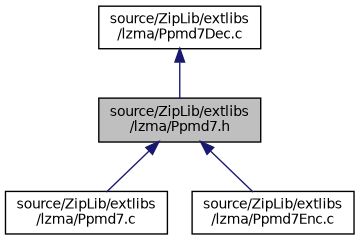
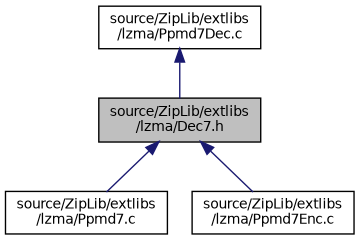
(180, 120) -> (180, 120)
